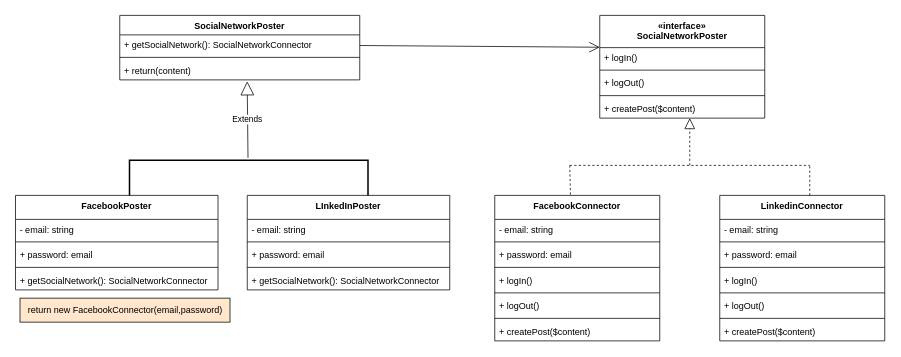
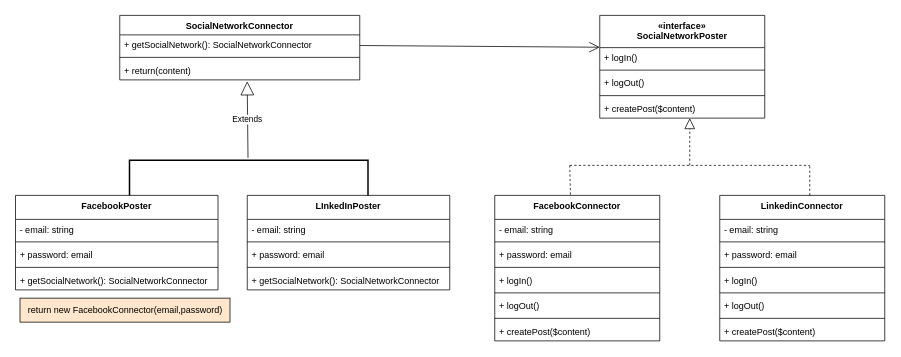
(239, 26) -> (239, 26)
